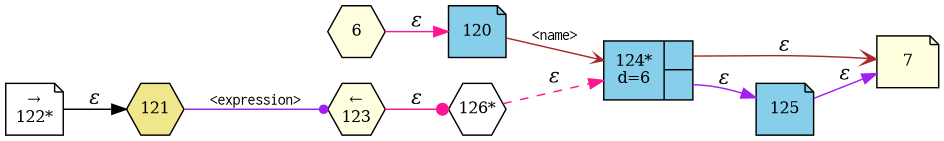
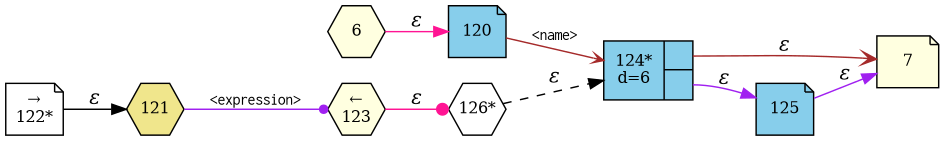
(546, 94) -> (546, 94)
